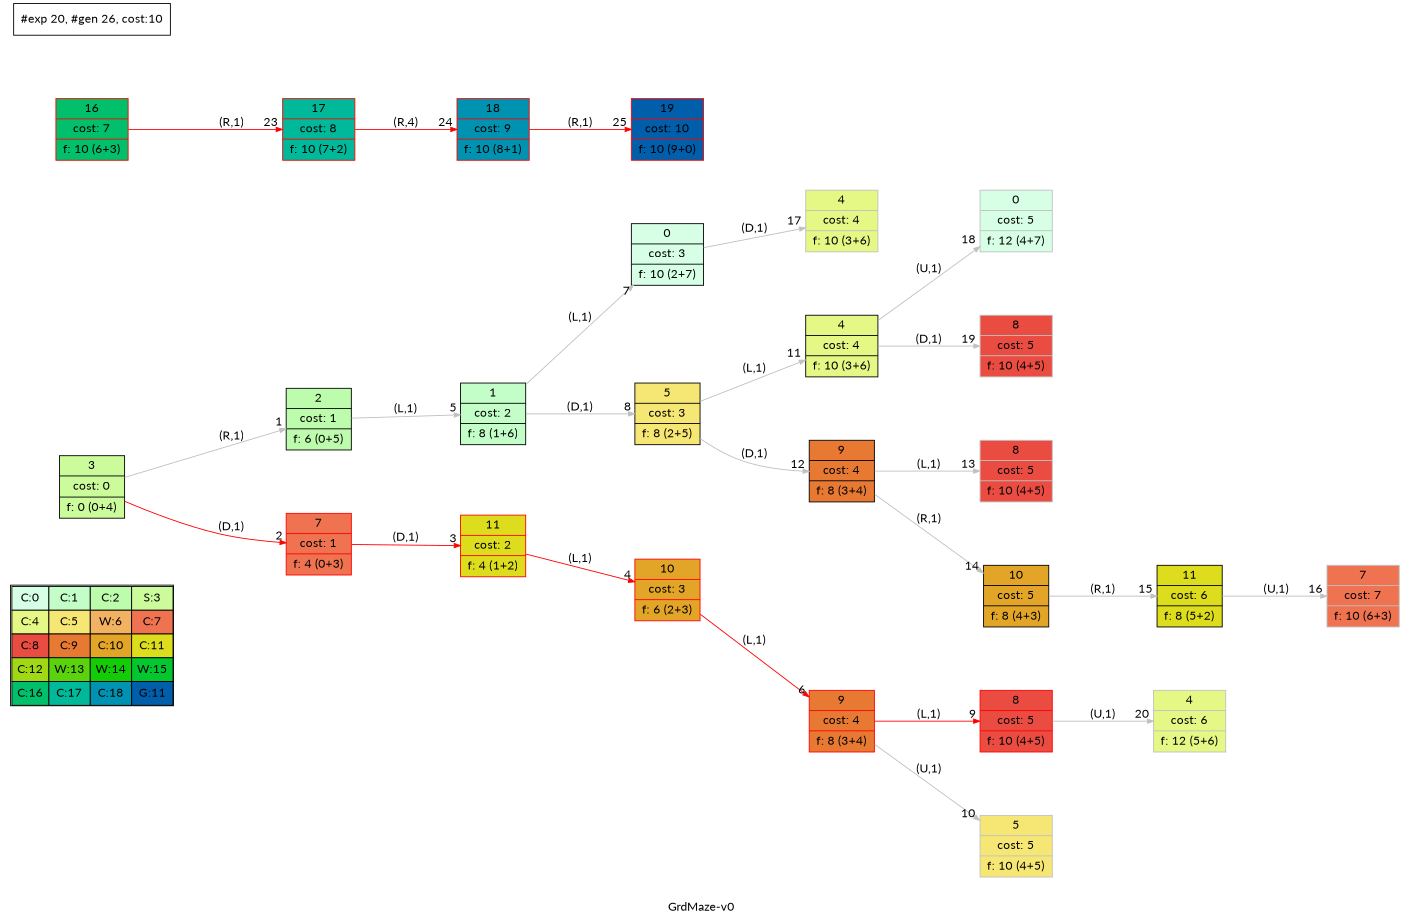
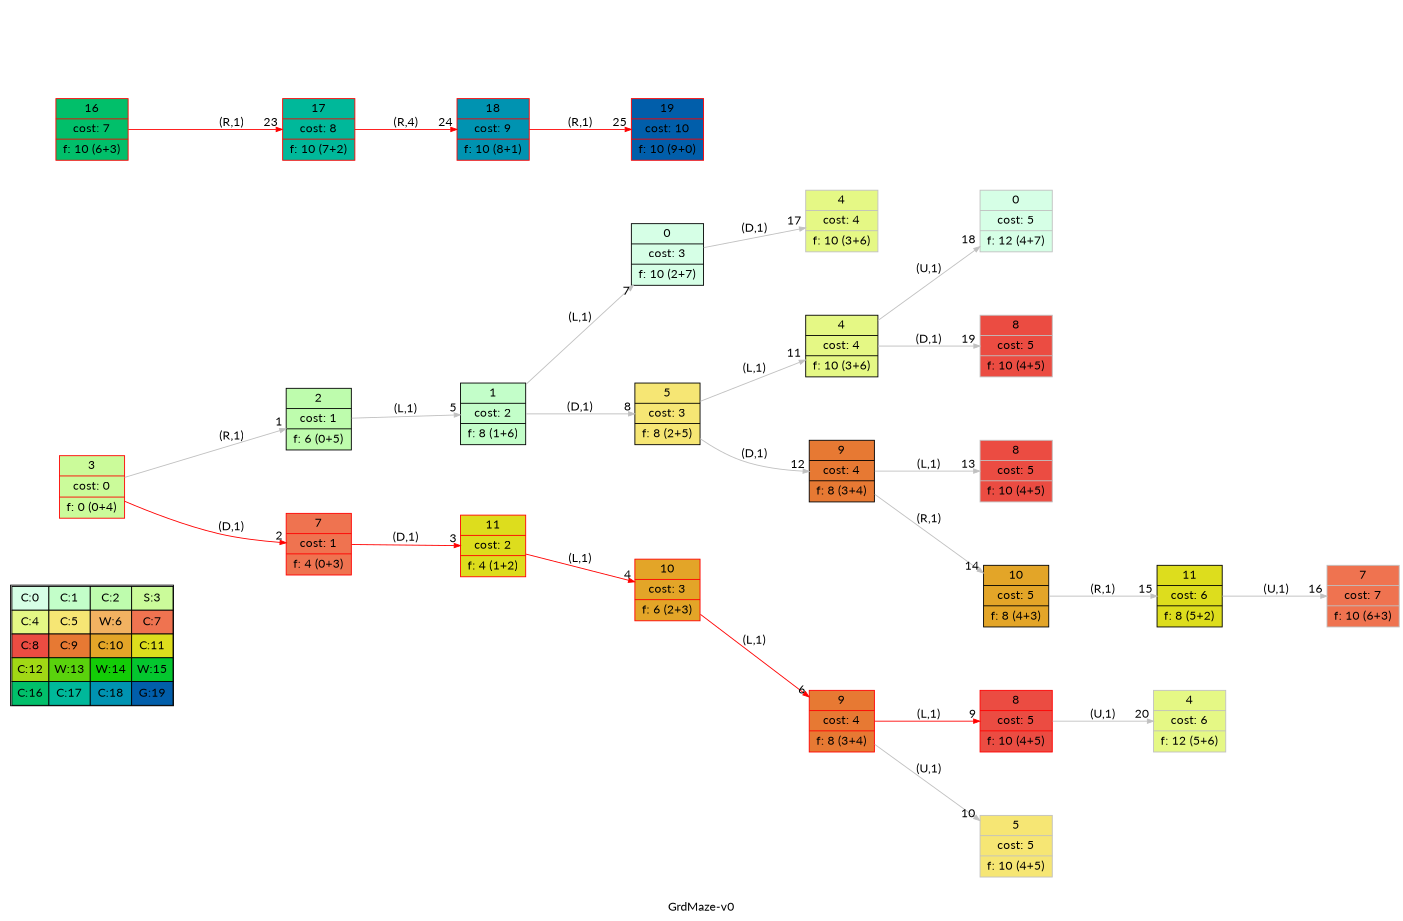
(92, 19) -> none
(92, 487) -> (92, 487)
(152, 693) -> (152, 693)
